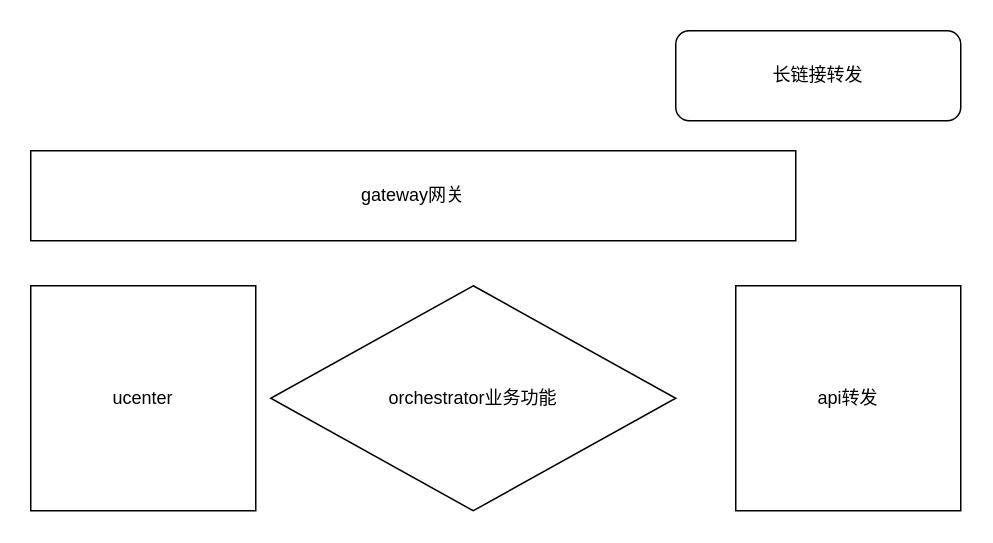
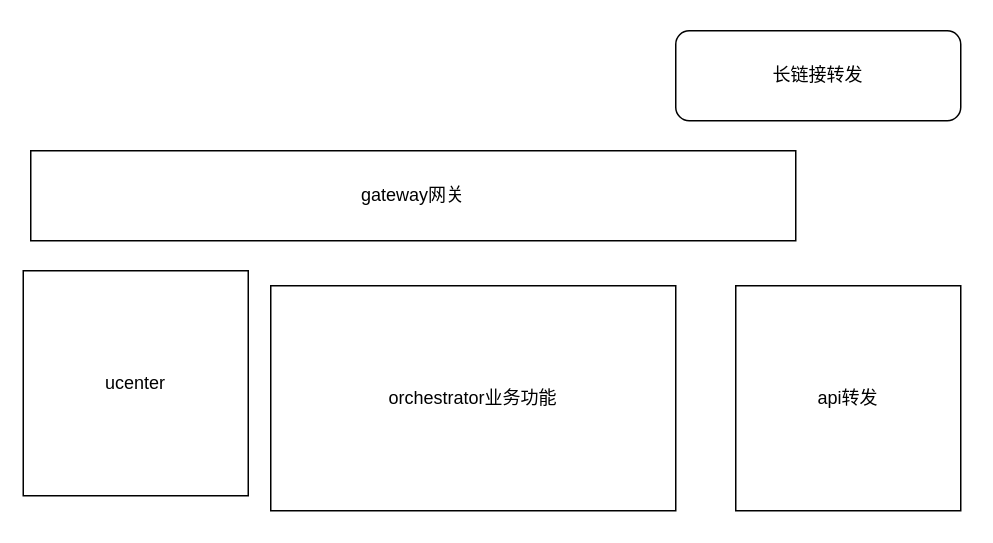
(143, 398) -> (136, 383)
(473, 398) -> (473, 398)
